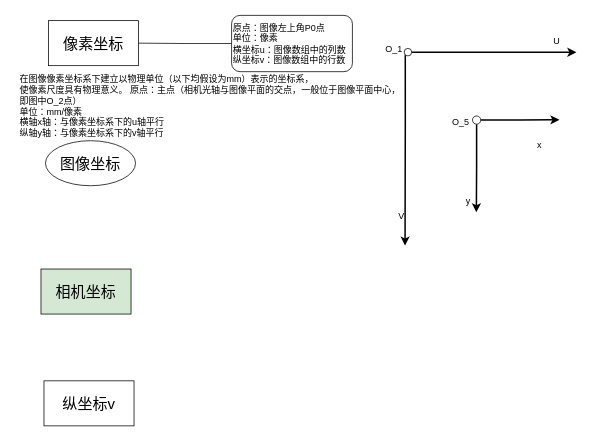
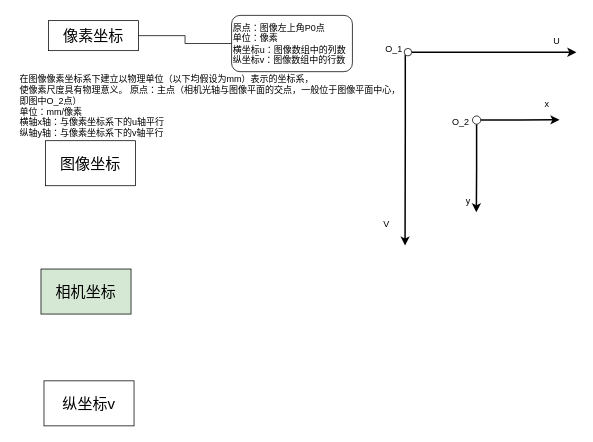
(93, 43) -> (93, 36)
(461, 123) -> (461, 123)
(539, 145) -> (546, 104)
(90, 163) -> (90, 163)
(401, 216) -> (386, 224)
